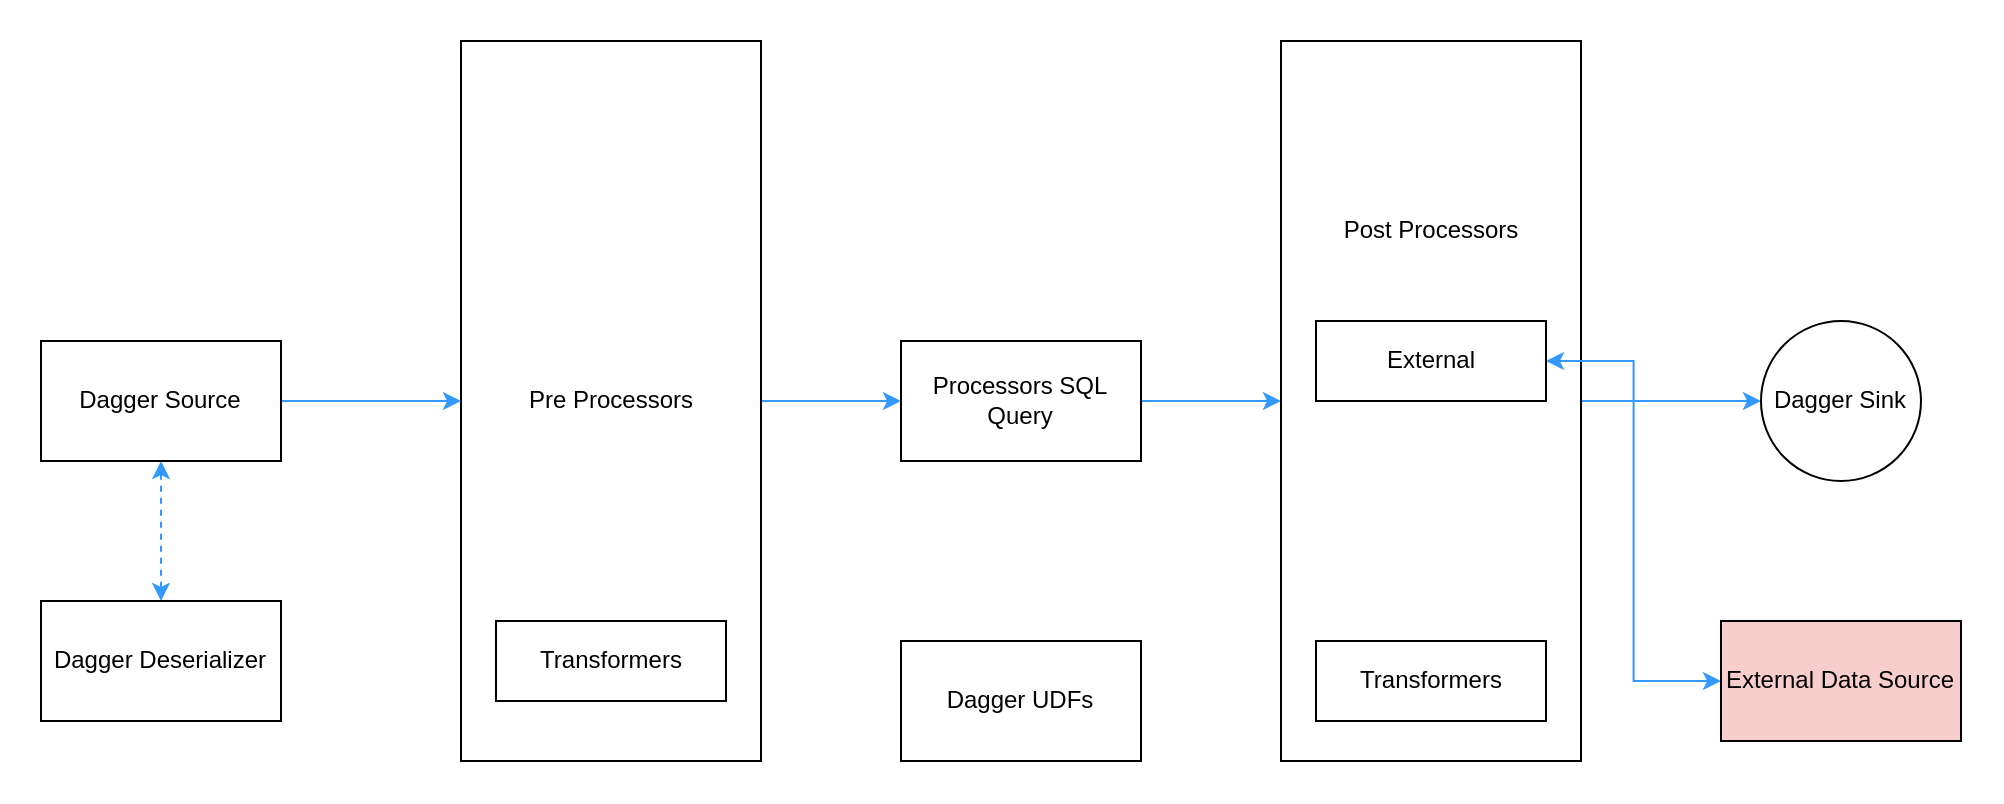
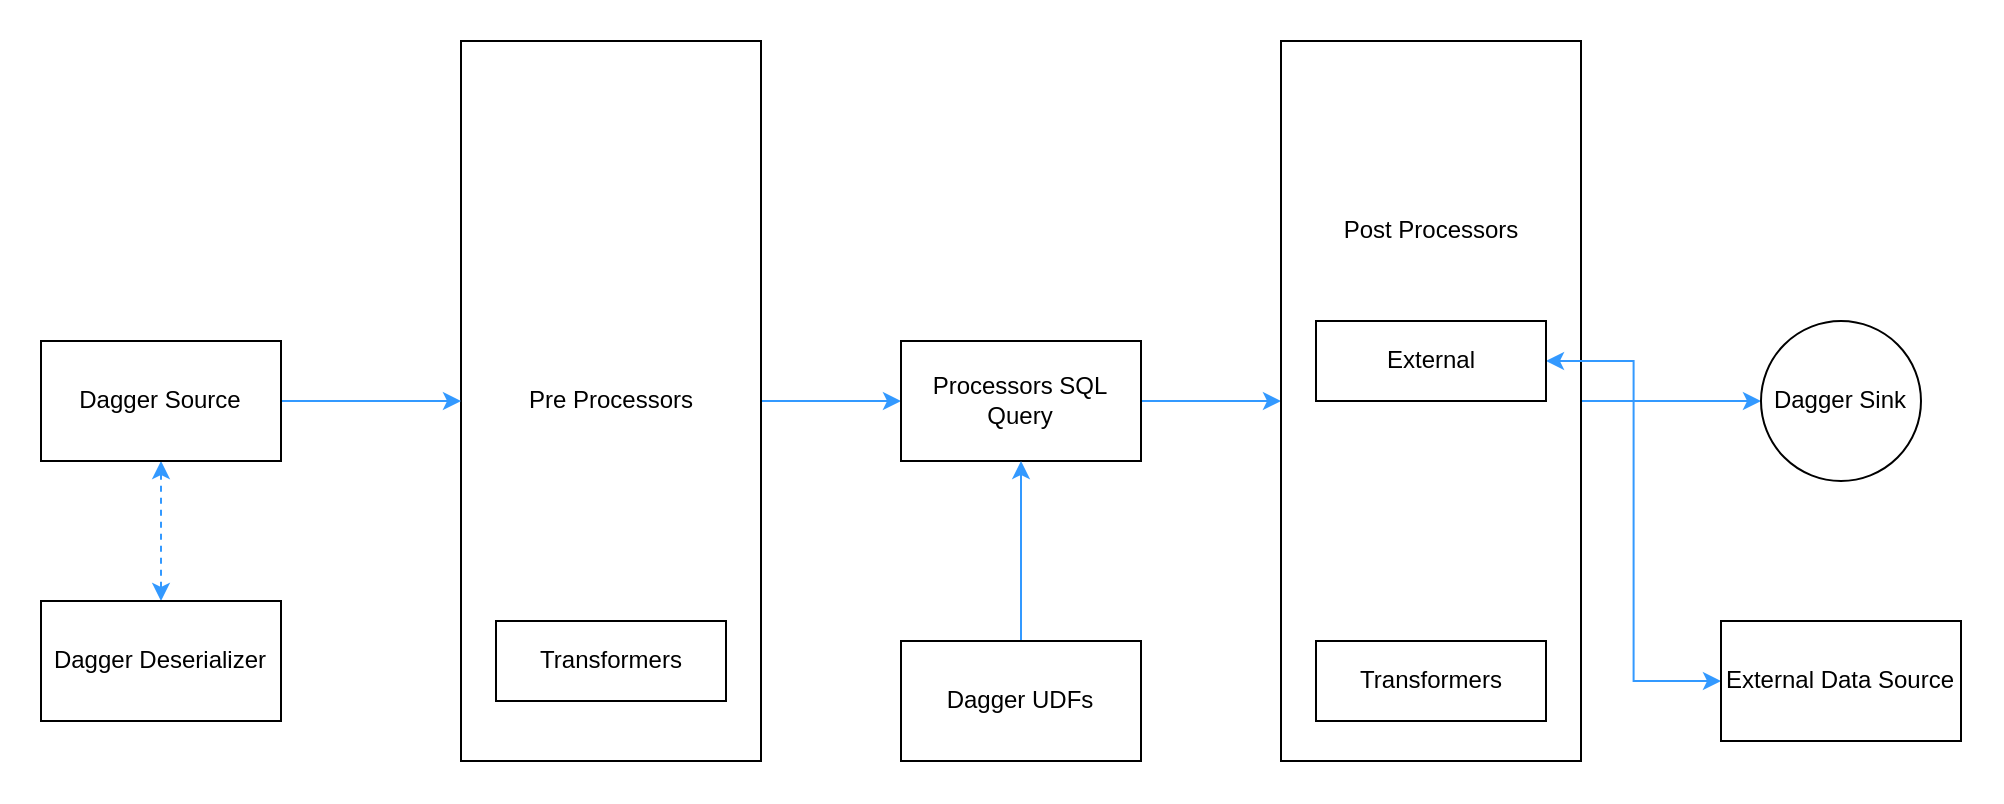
none -> (1021, 558)
(1841, 681) -> (1841, 681)
